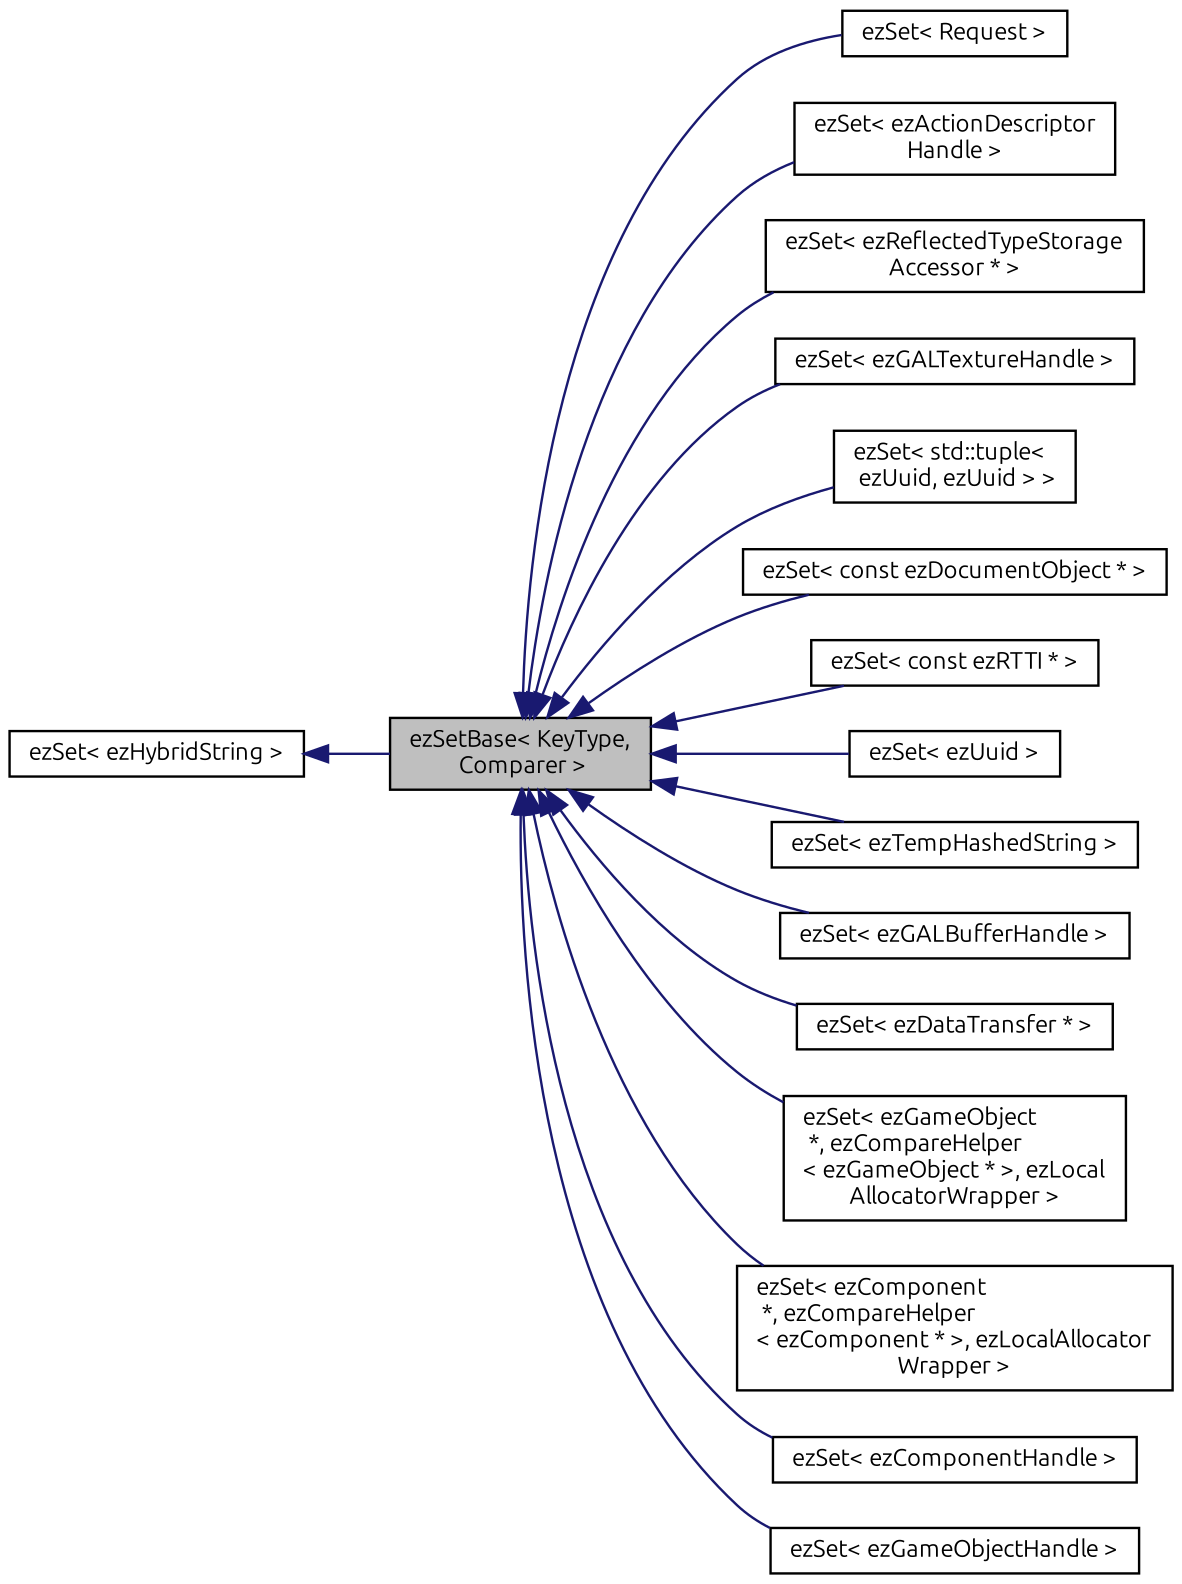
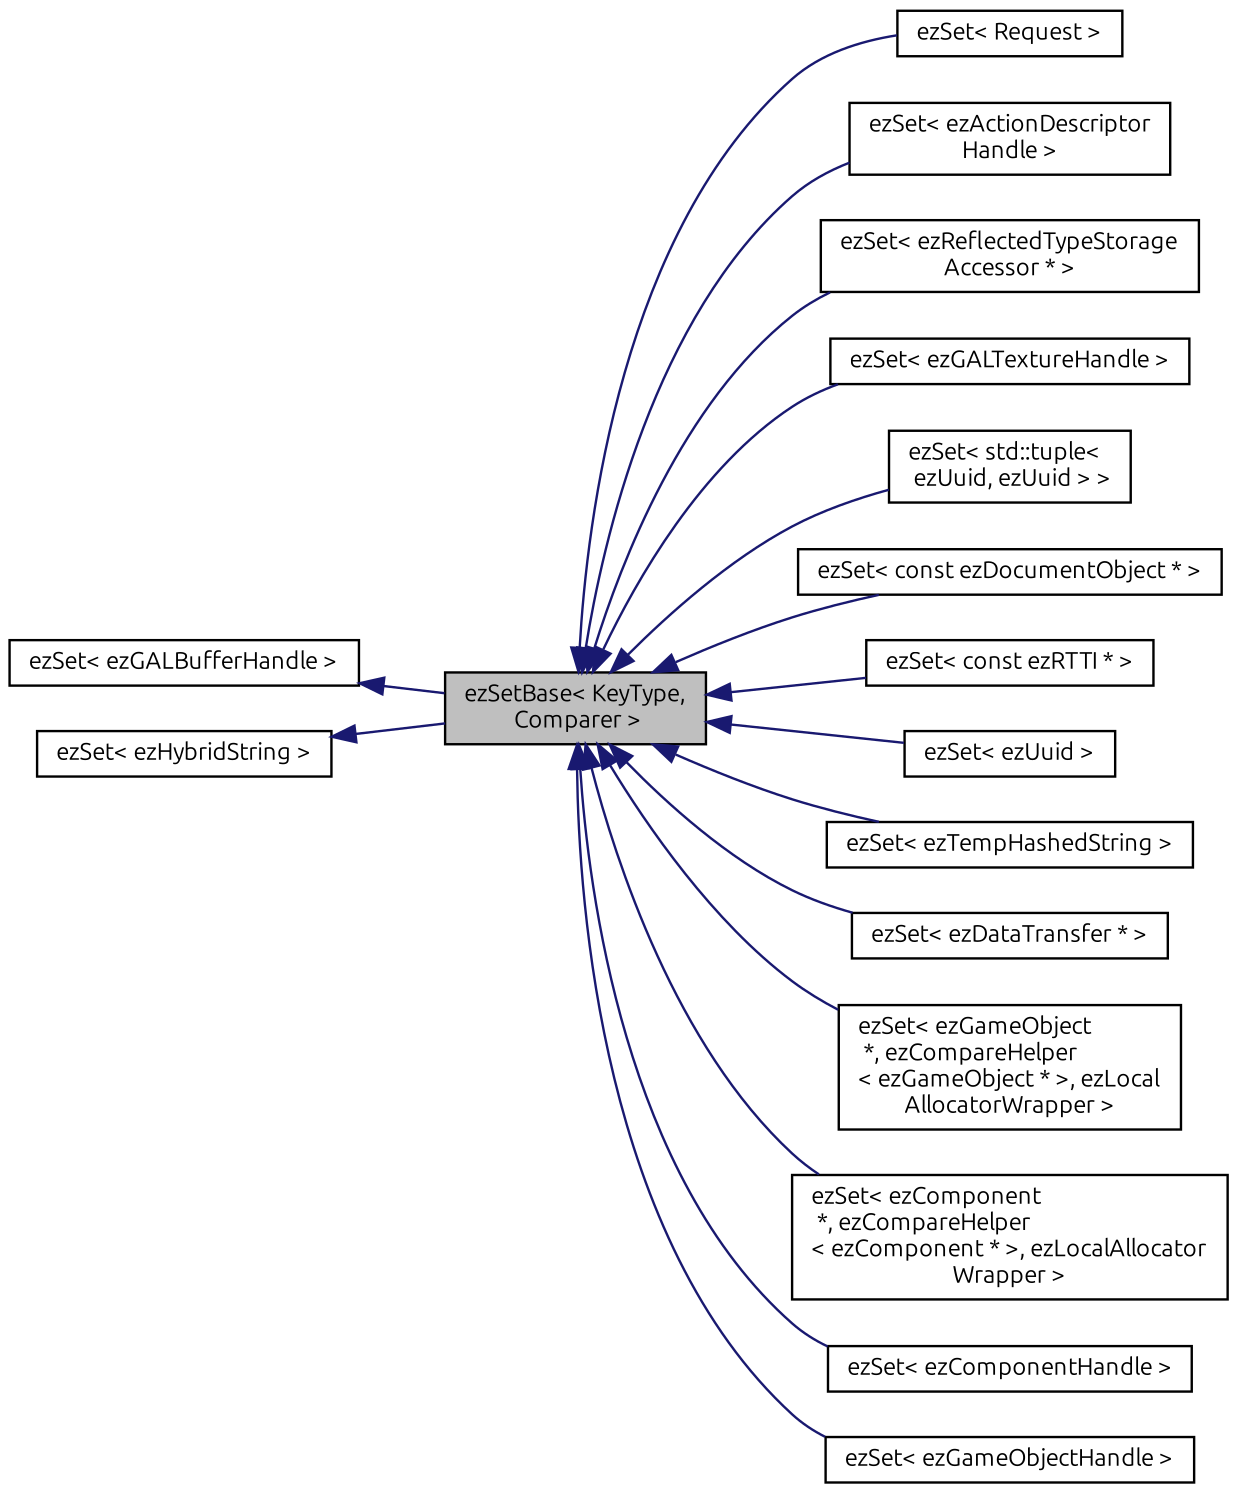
(693, 870) -> (414, 690)
